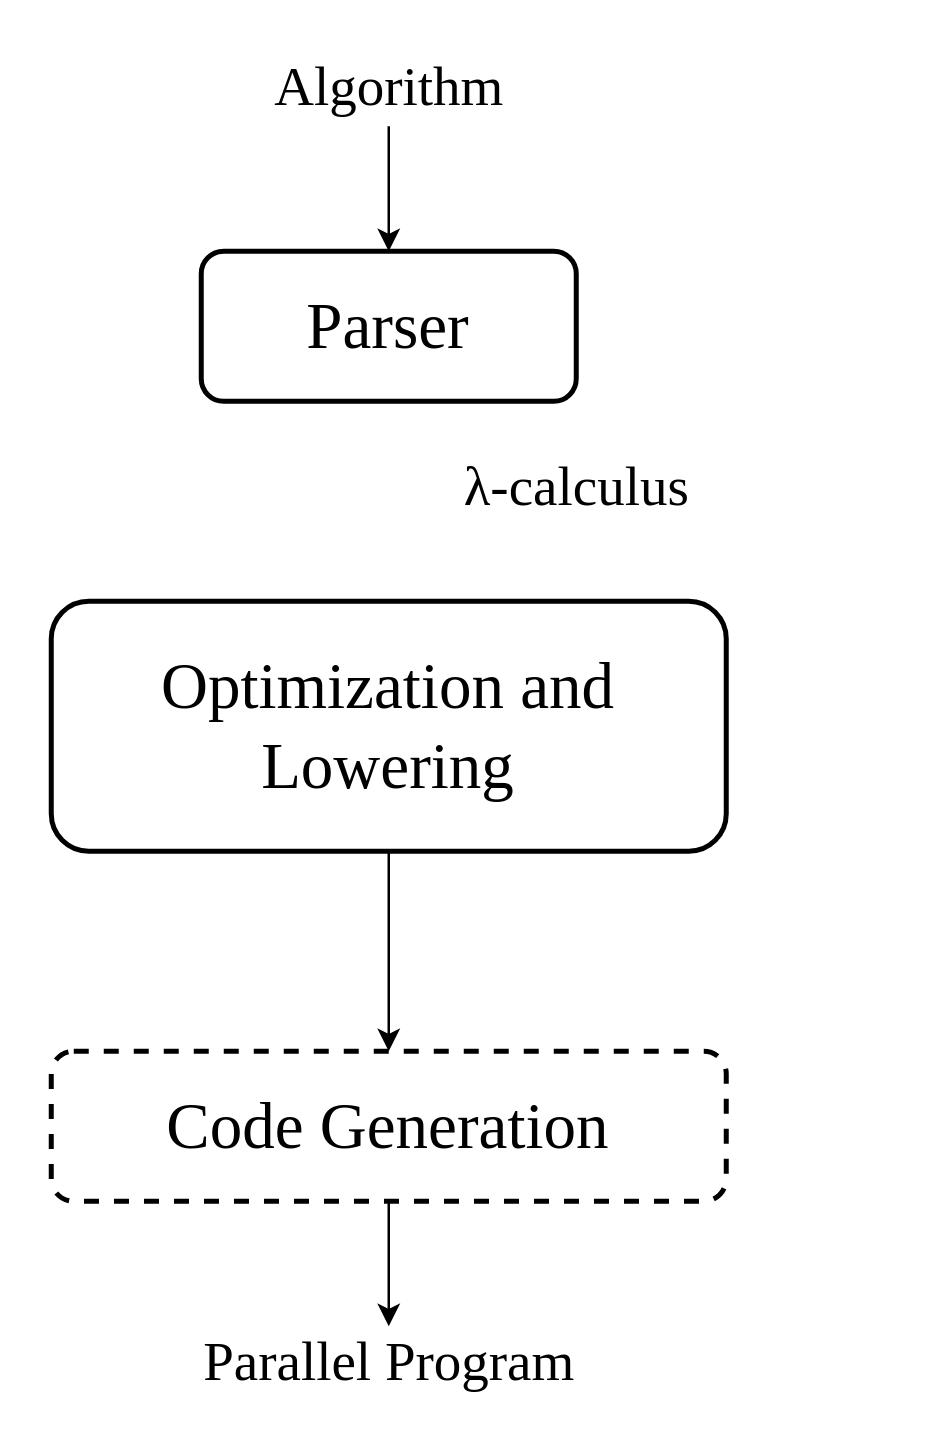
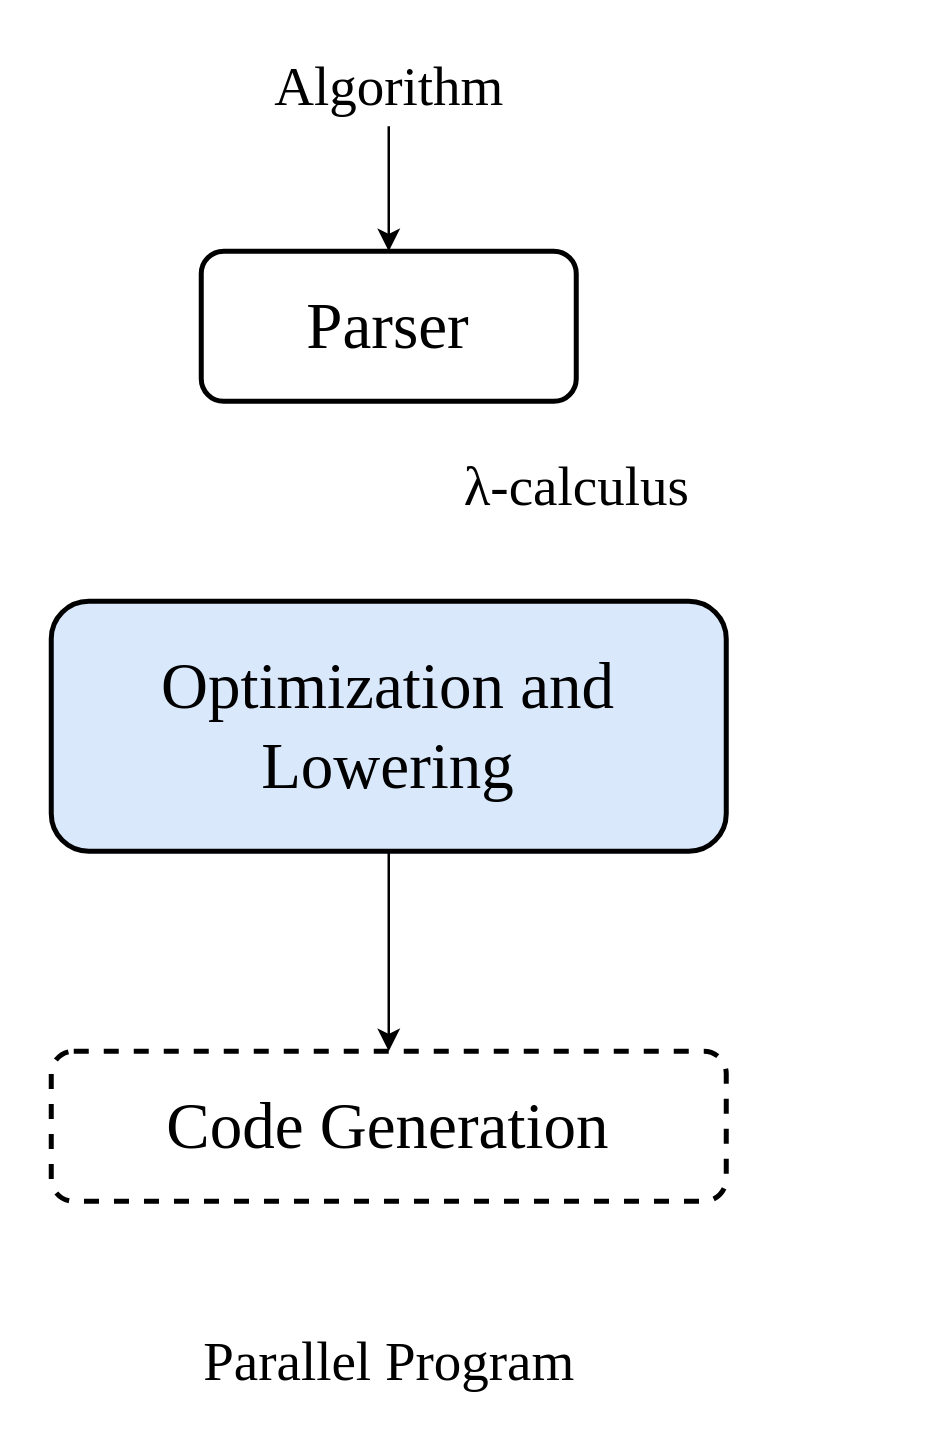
(389, 726) -> (389, 726)
(389, 1256) -> none
